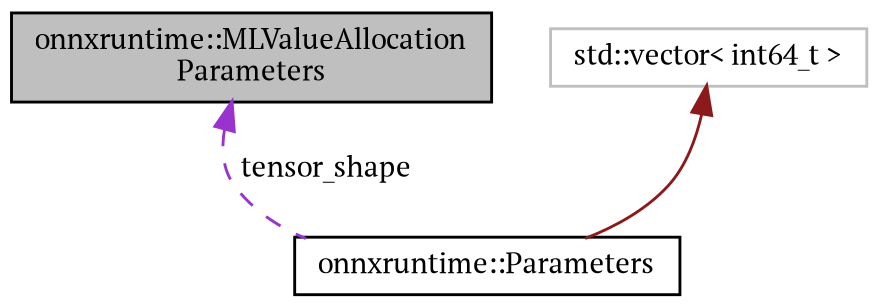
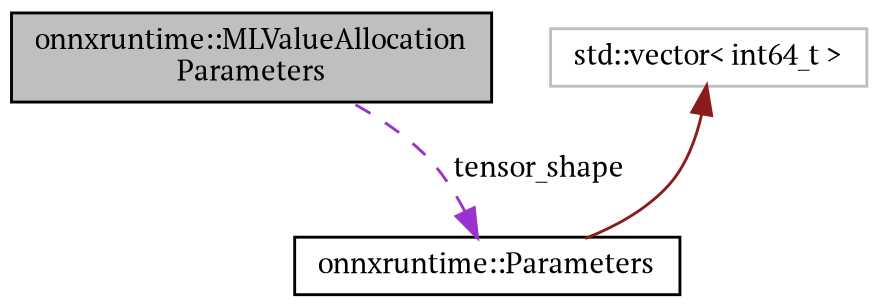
(244, 197) -> (416, 146)
